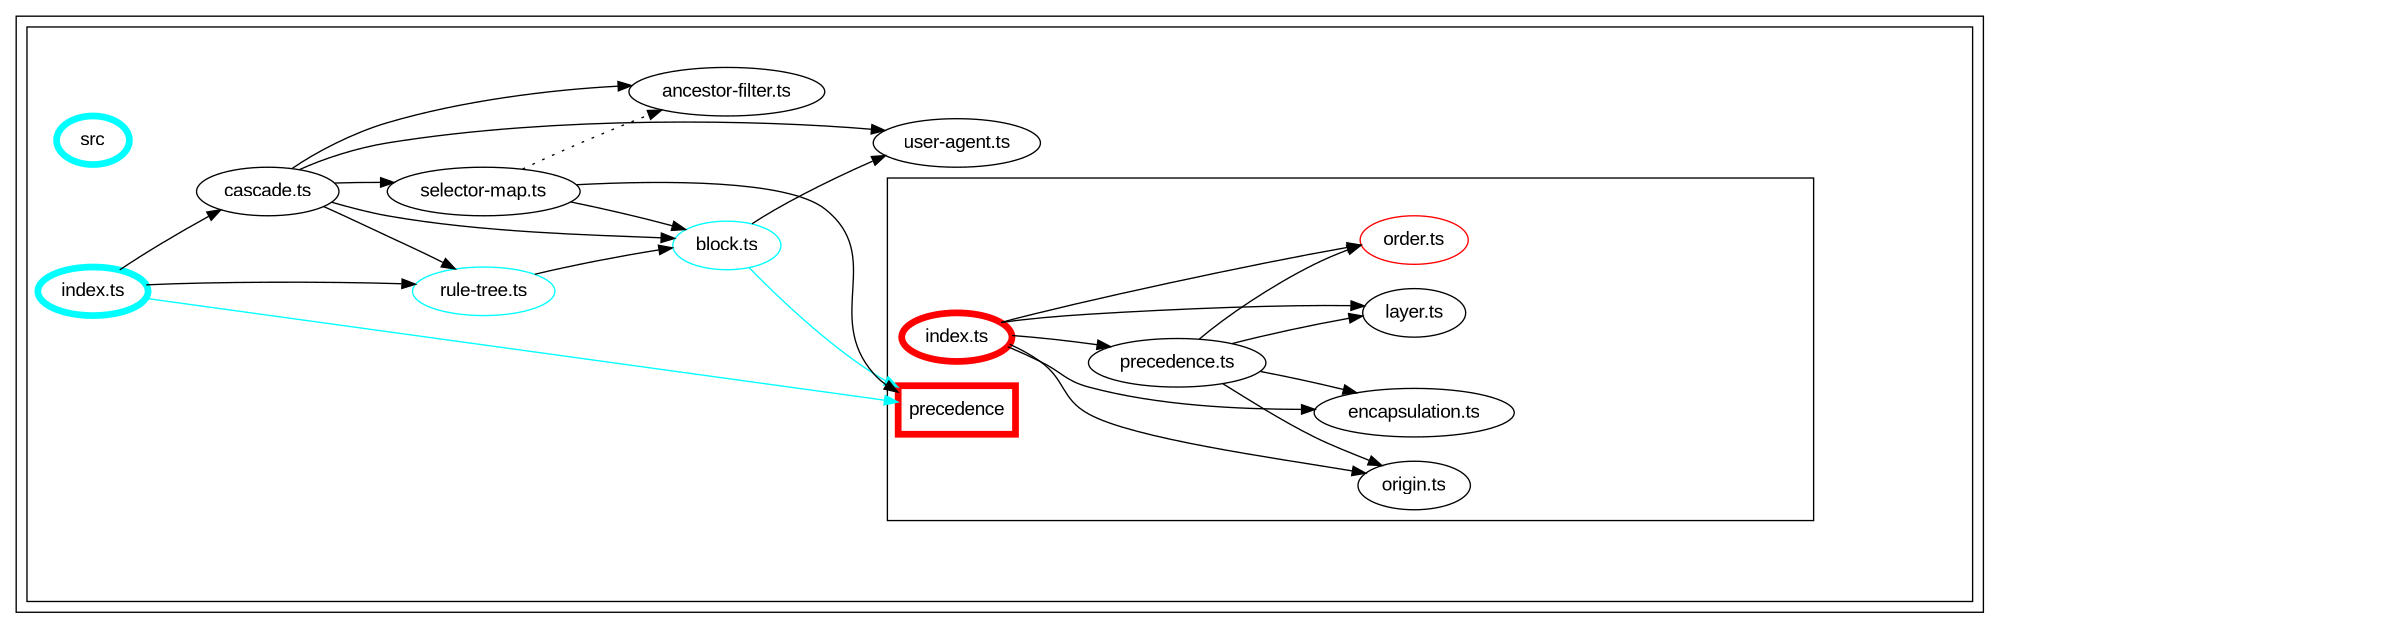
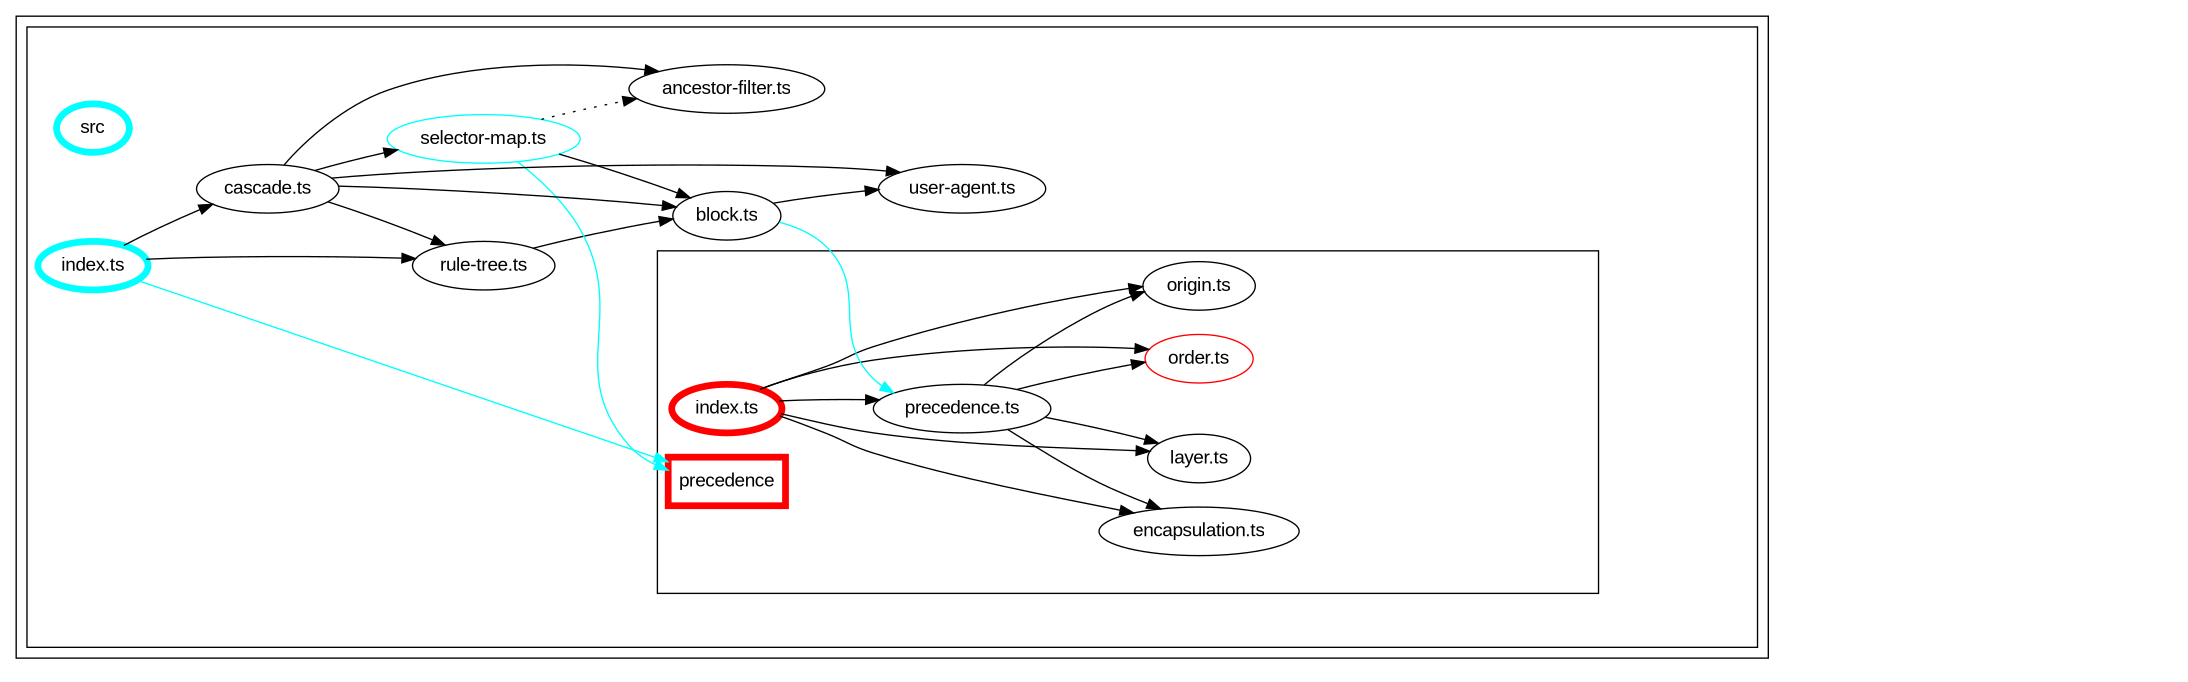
(484, 192) -> (484, 139)
(810, 201) -> (600, 310)
(727, 245) -> (727, 216)
(484, 291) -> (484, 266)
(814, 329) -> (848, 292)
